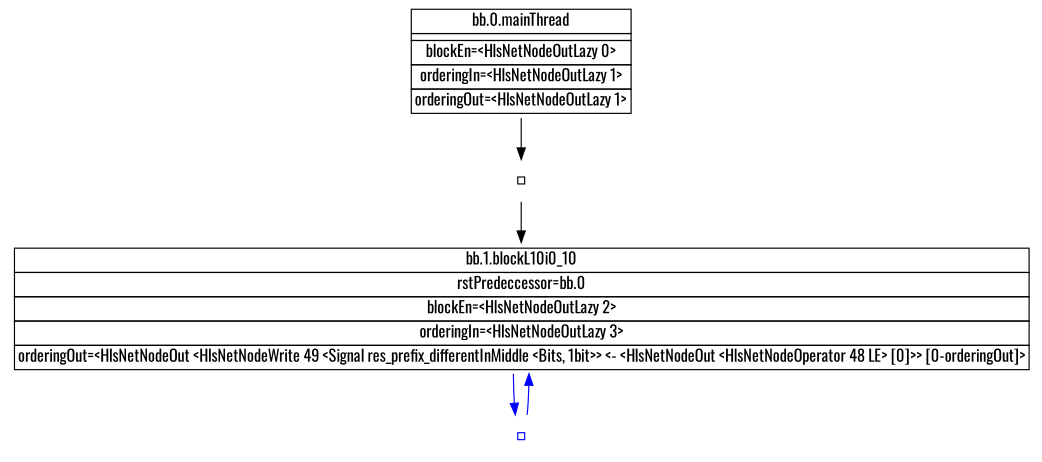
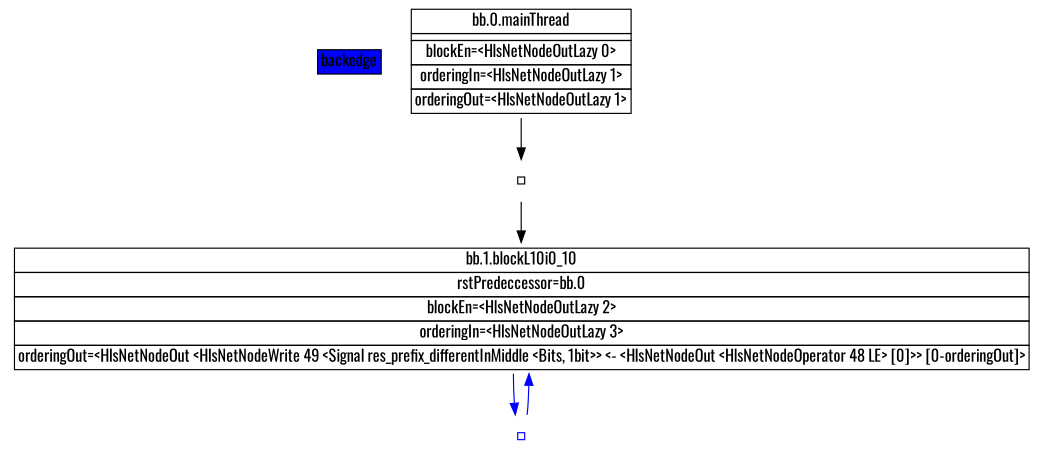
none -> (349, 61)
